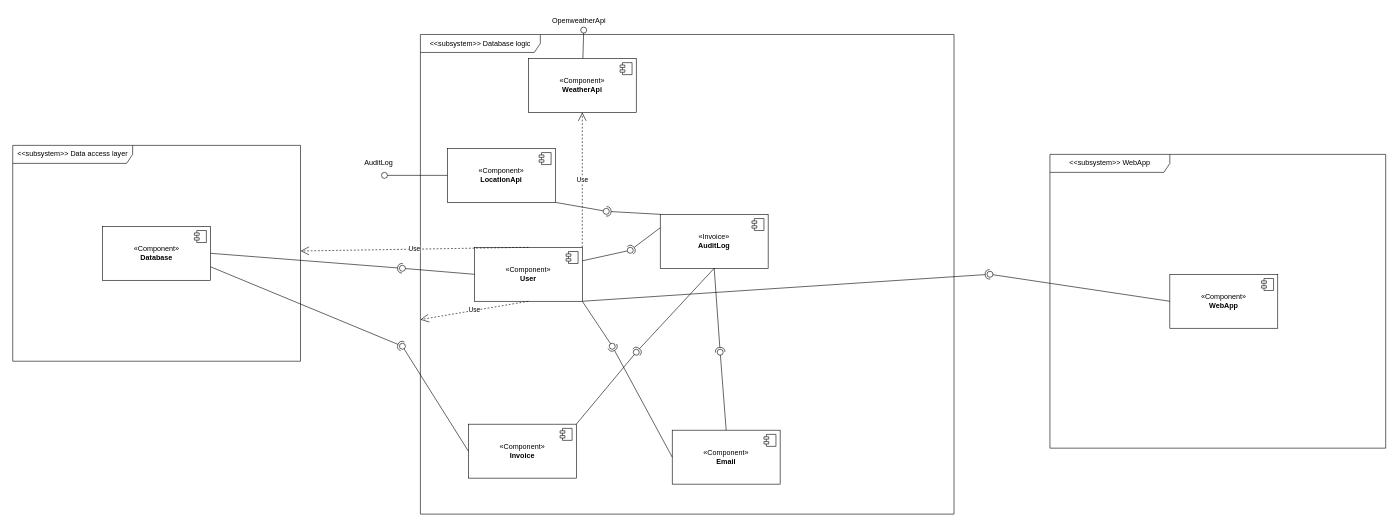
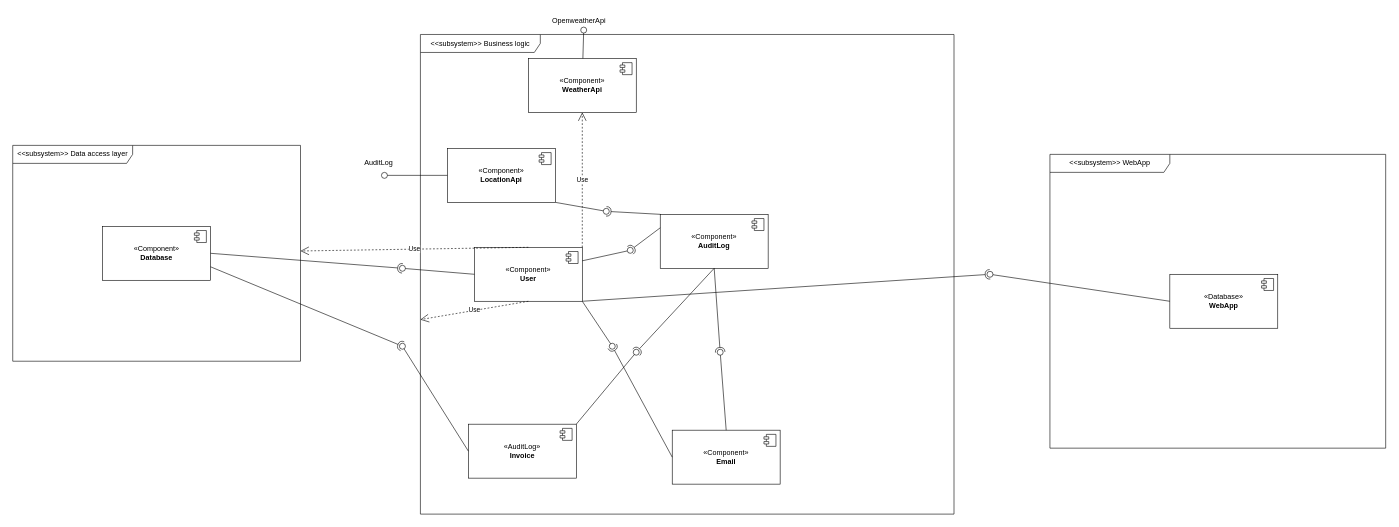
(480, 44) -> (480, 44)
(714, 242) -> (714, 242)
(1224, 302) -> (1224, 302)
(522, 452) -> (522, 452)
